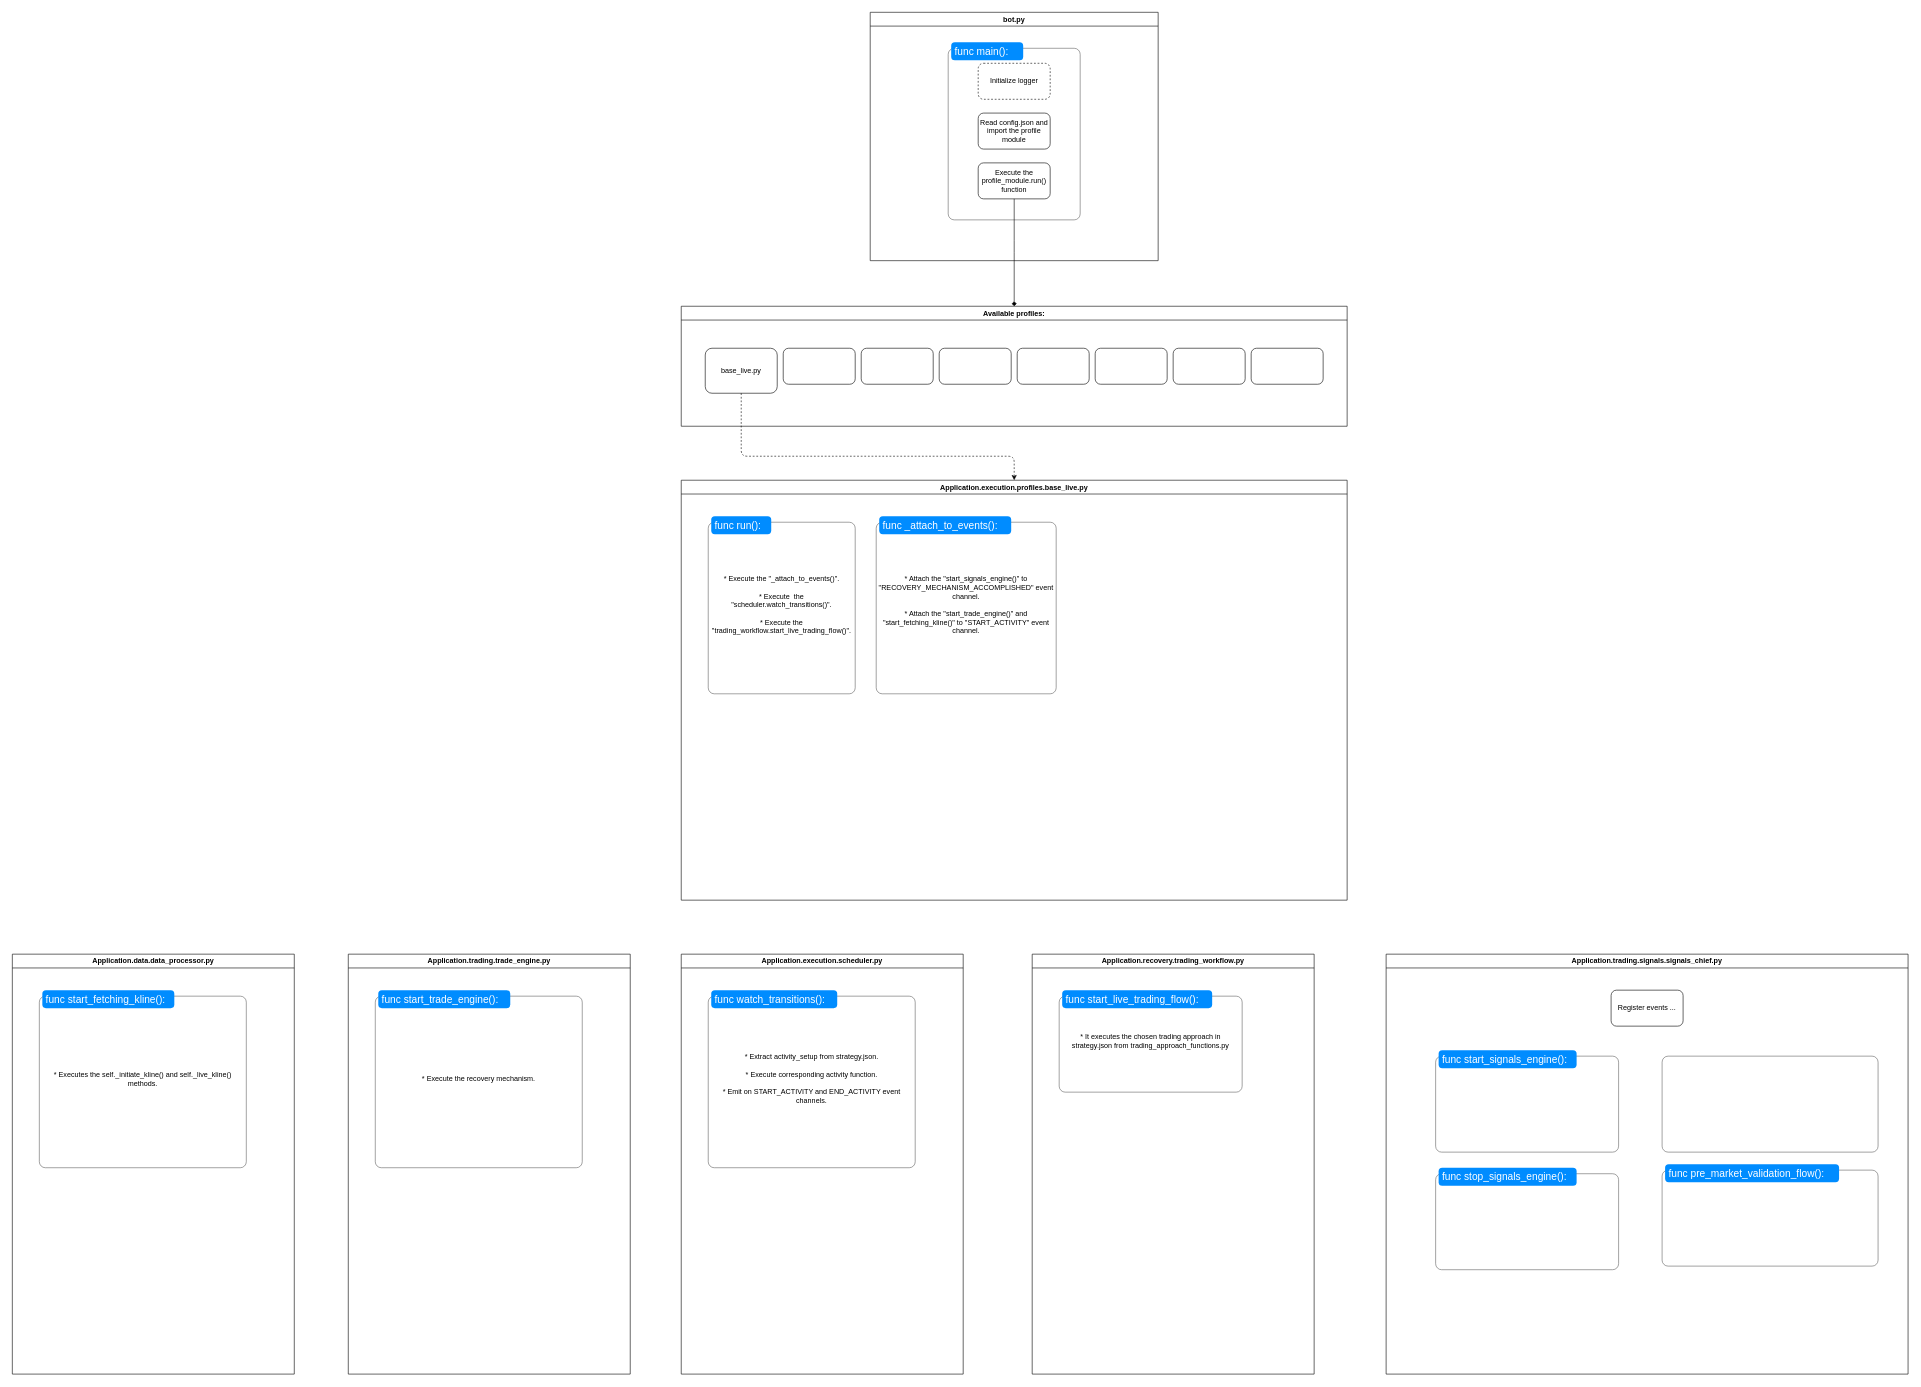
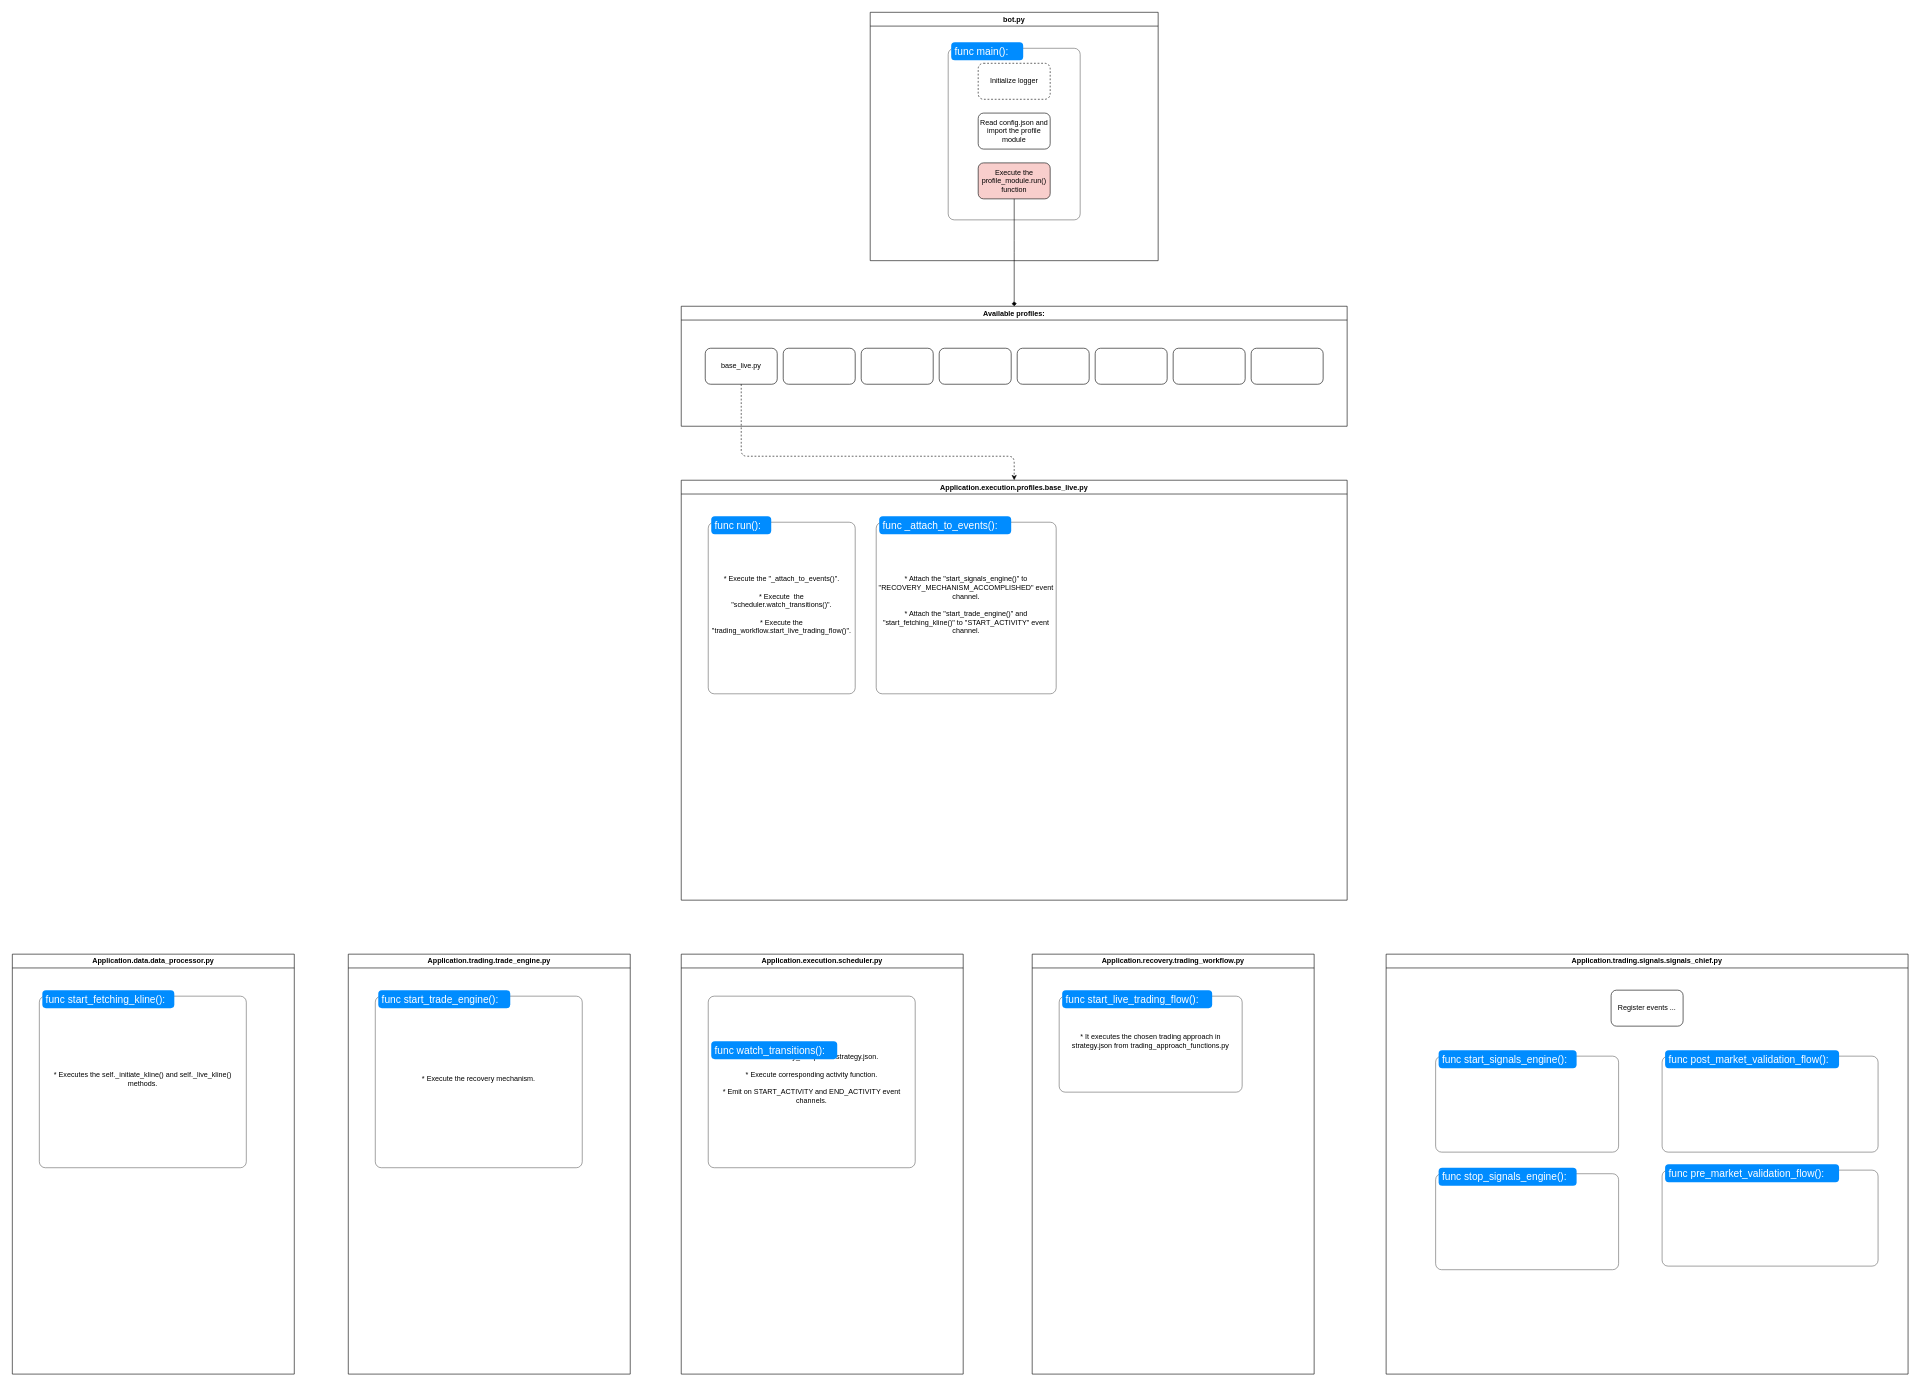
(1014, 181) -> (1014, 181)
(741, 371) -> (741, 366)
(774, 999) -> (774, 1050)
none -> (1752, 1059)
